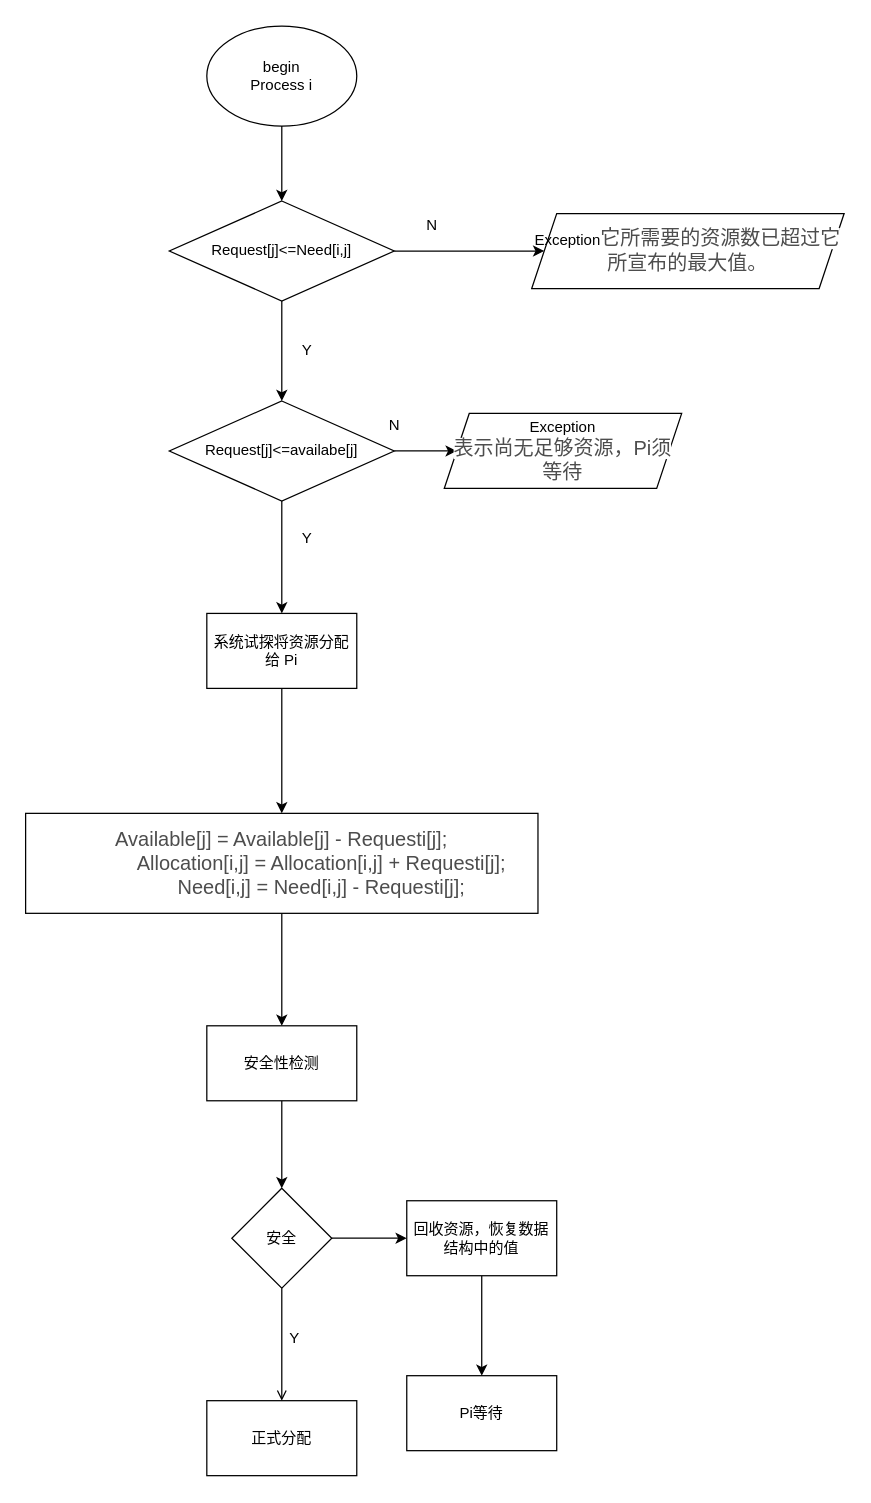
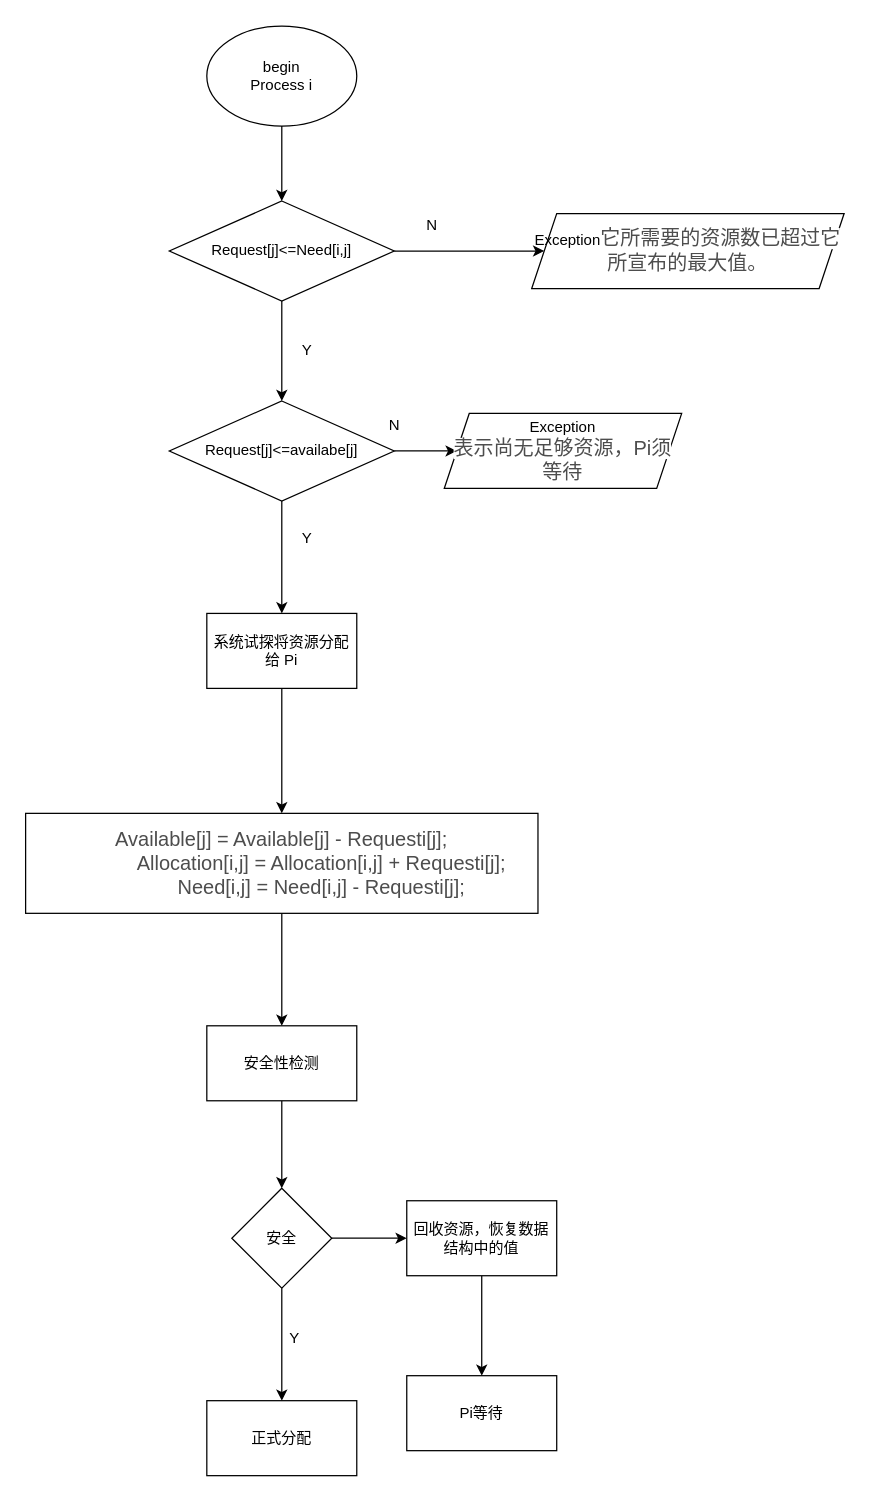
(282, 1393) -> (282, 1391)
